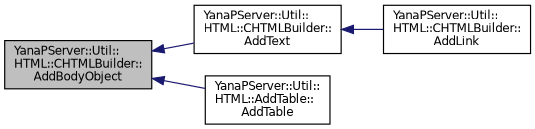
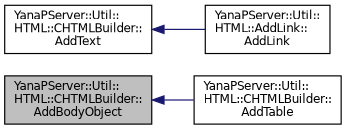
(457, 29) -> (268, 29)
(179, 46) -> none
(268, 100) -> (268, 100)
